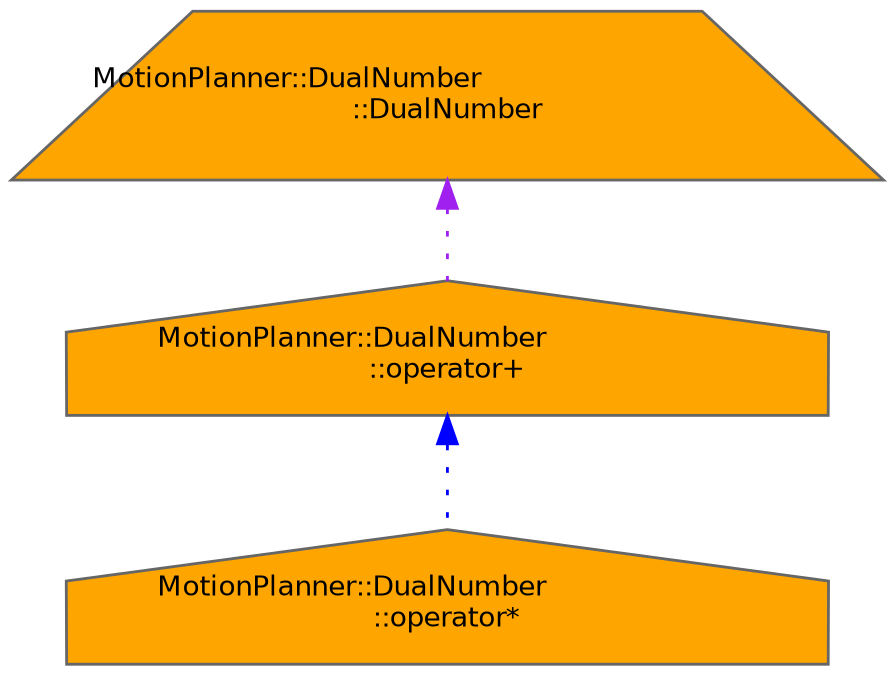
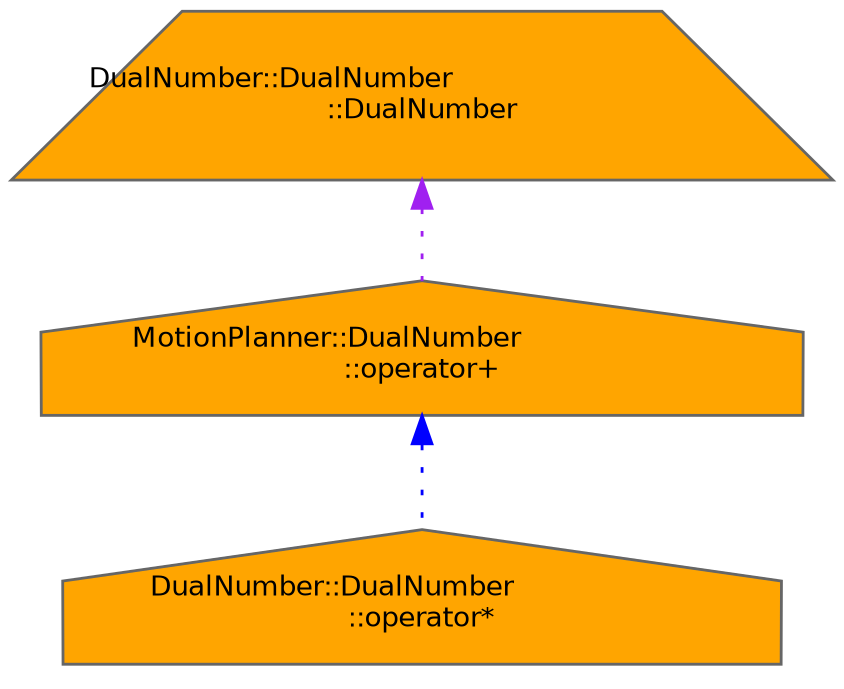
(447, 96) -> (422, 96)
(447, 604) -> (422, 604)
